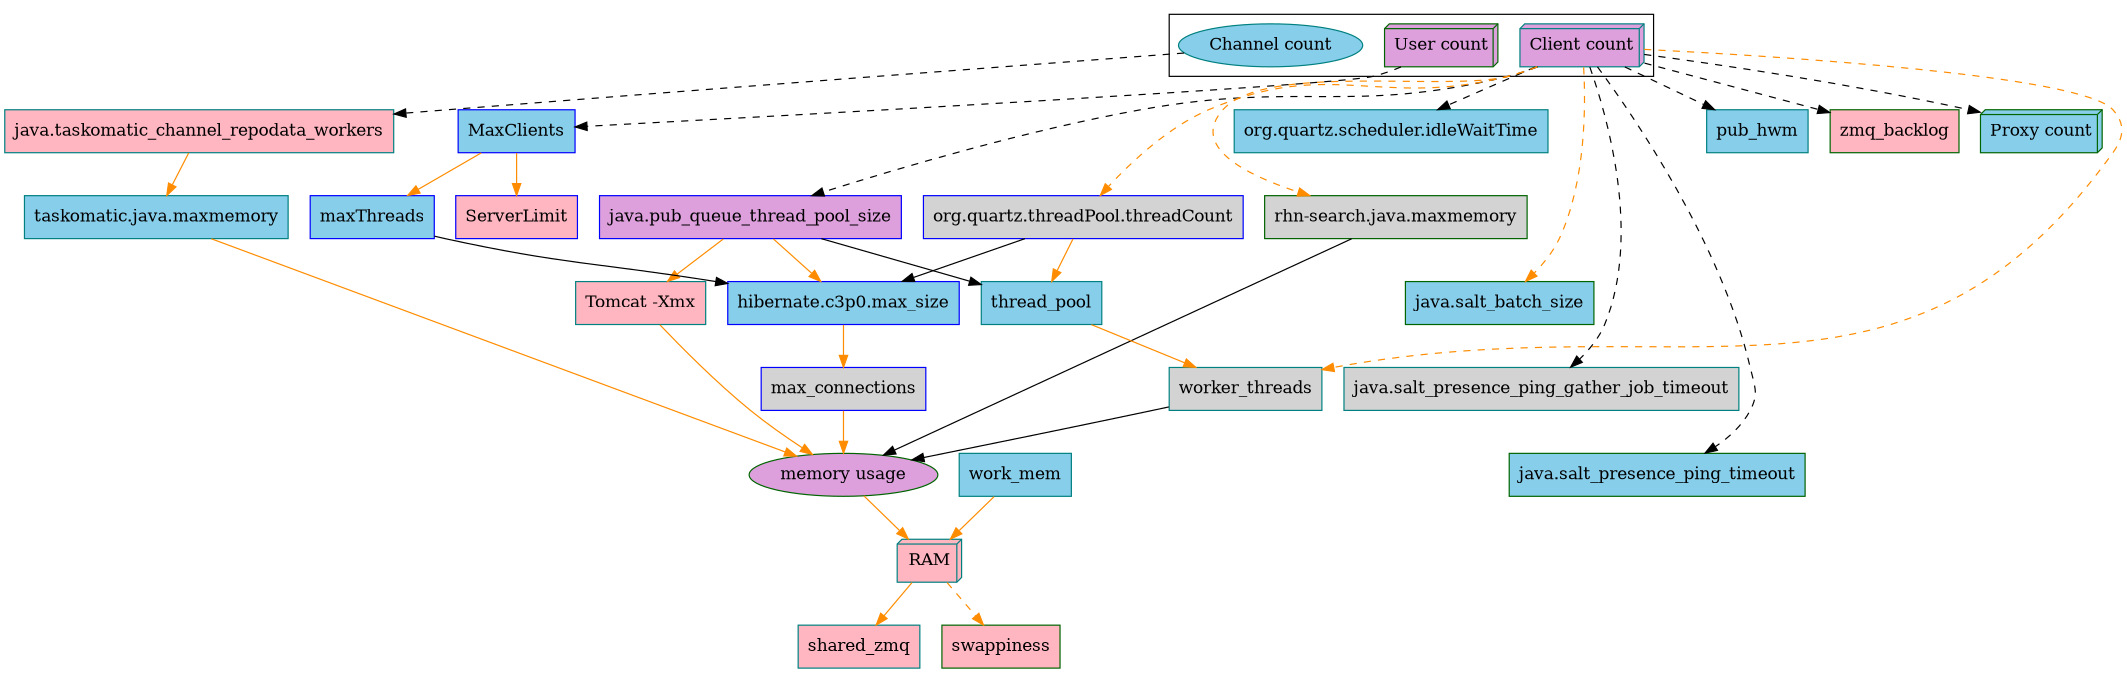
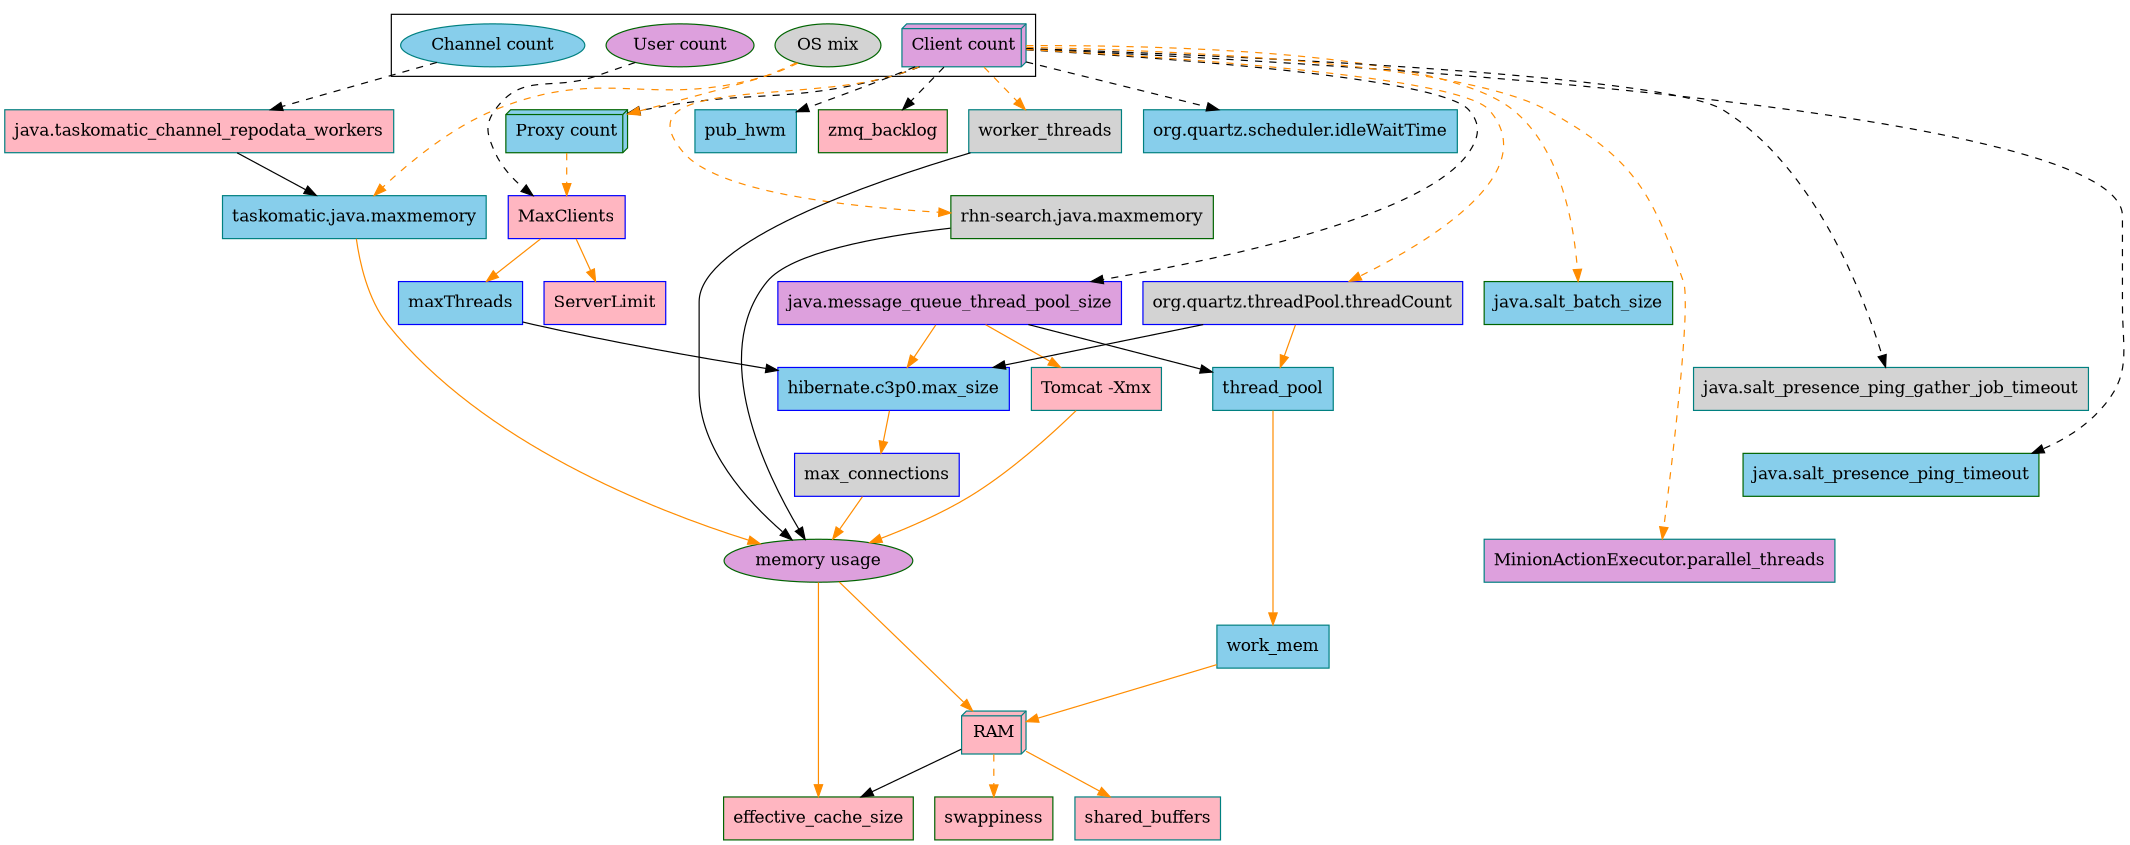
none -> (828, 45)
(1441, 45) -> (680, 45)
(517, 131) -> (567, 217)
none -> (567, 168)
(181, 169) -> (271, 171)
(750, 217) -> (950, 303)
(1140, 345) -> (1273, 512)
none -> (1660, 561)
(859, 647) -> (1148, 818)
none -> (818, 818)
